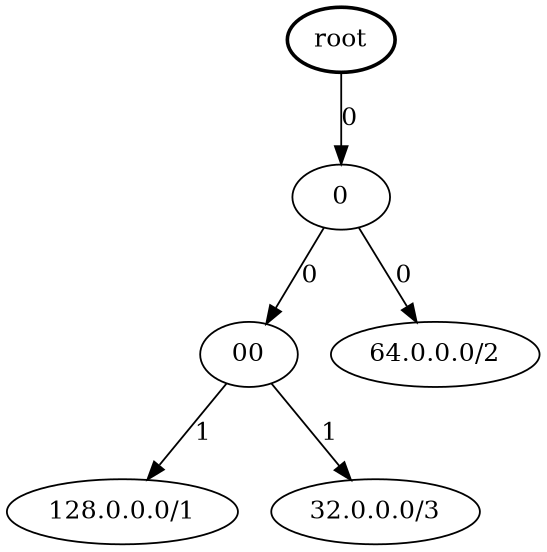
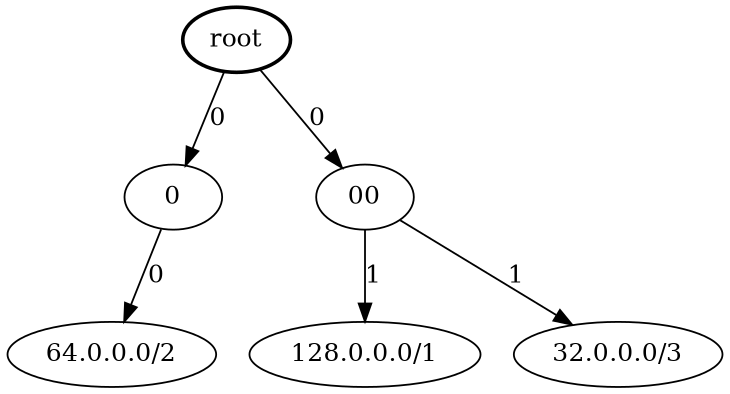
(300, 268) -> (295, 112)
